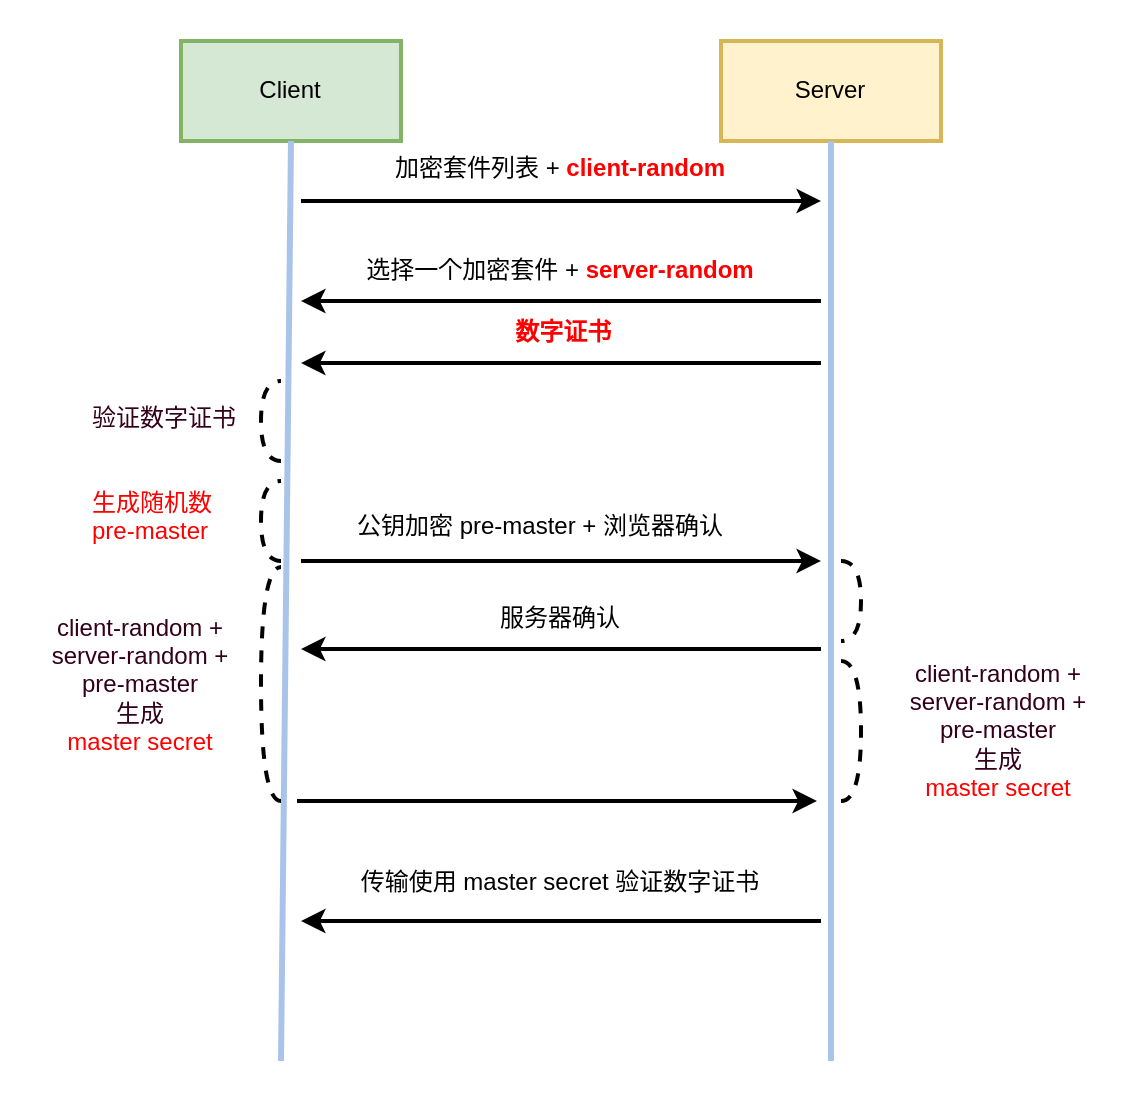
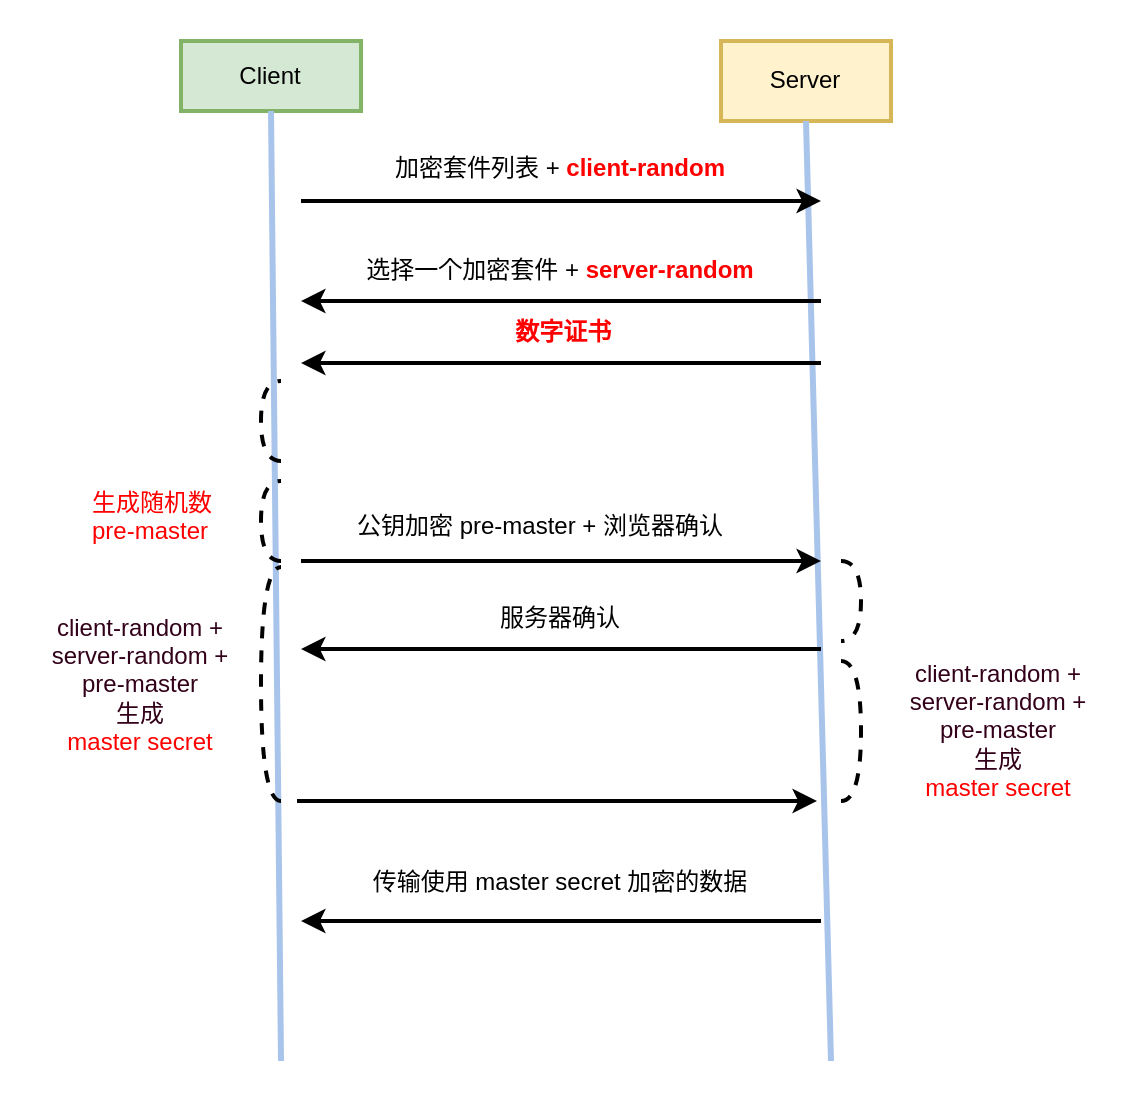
(291, 91) -> (271, 76)
(831, 91) -> (806, 81)
(171, 421) -> none
(561, 883) -> (561, 883)
